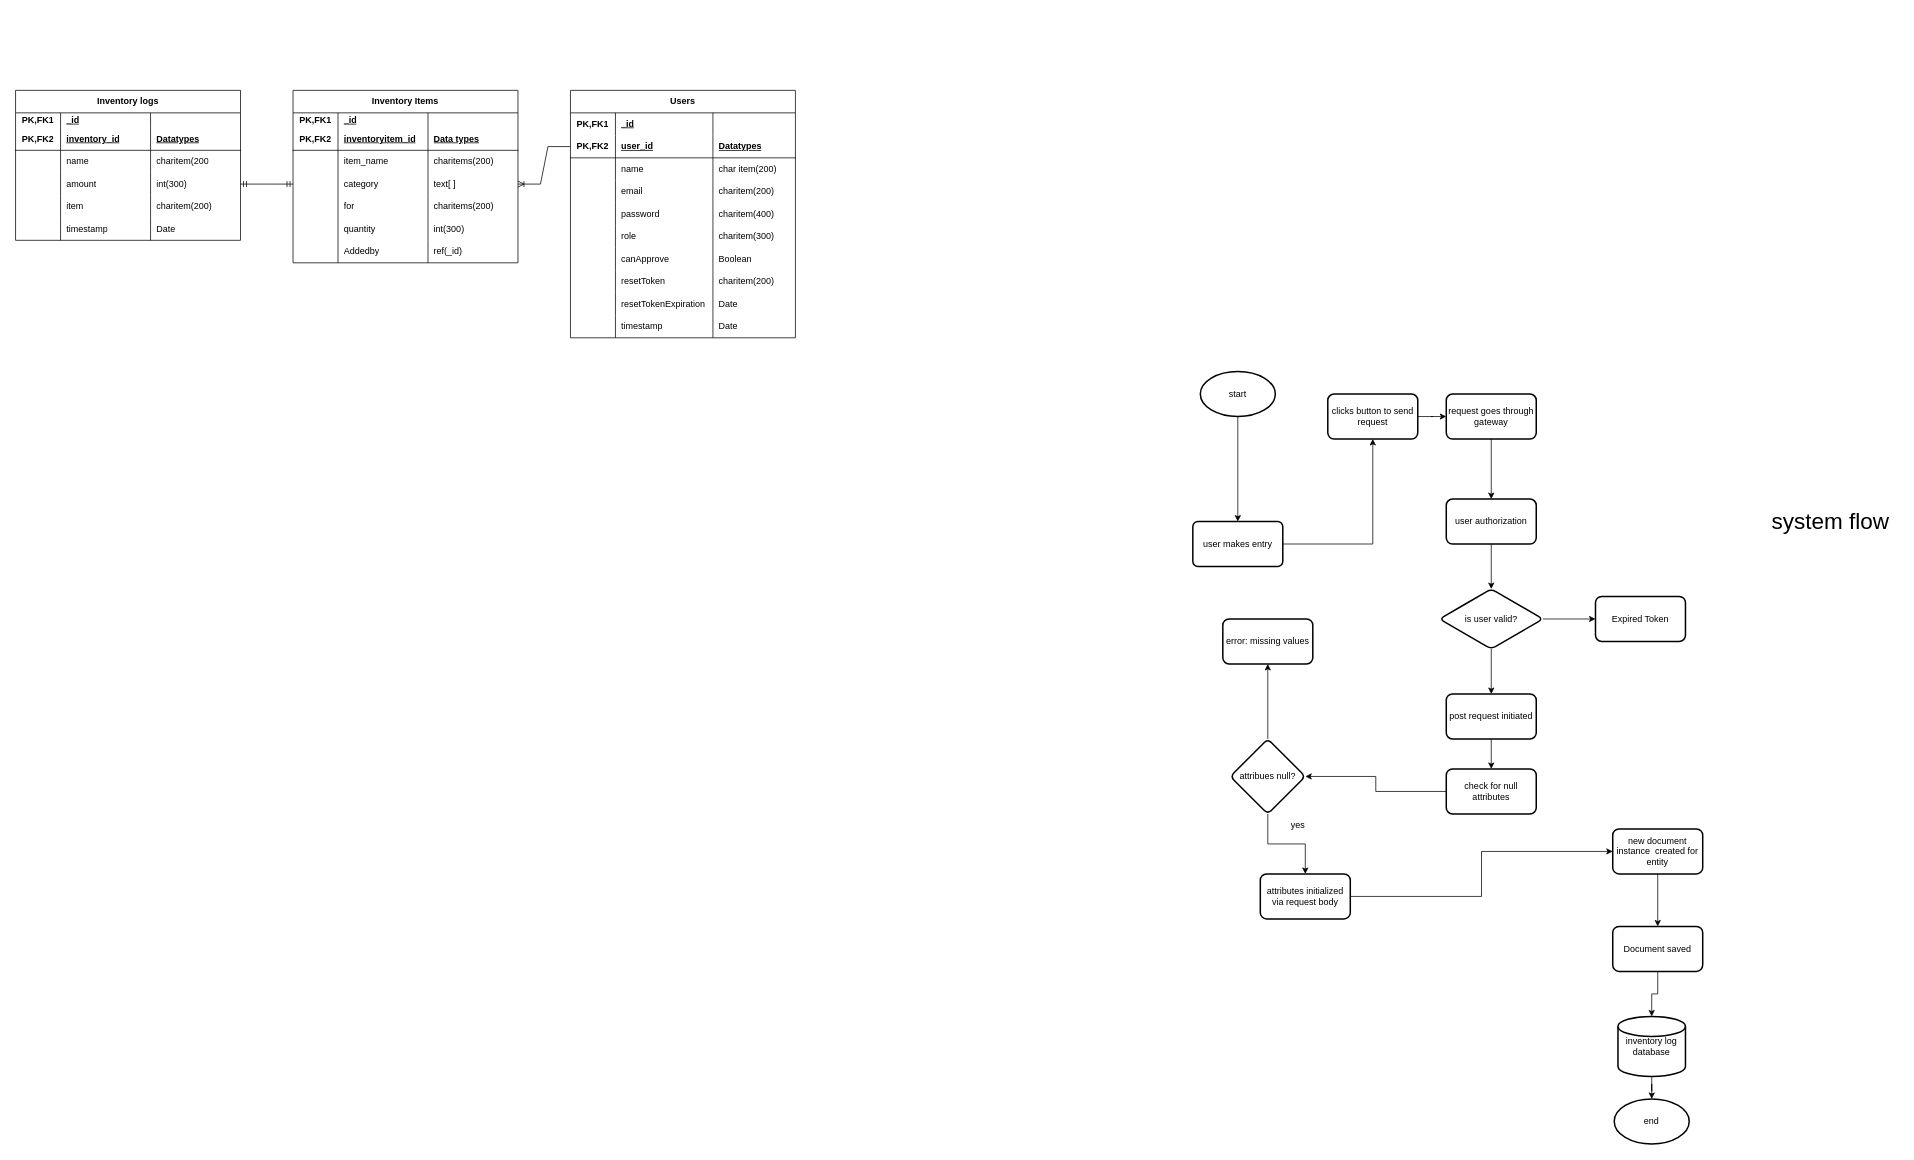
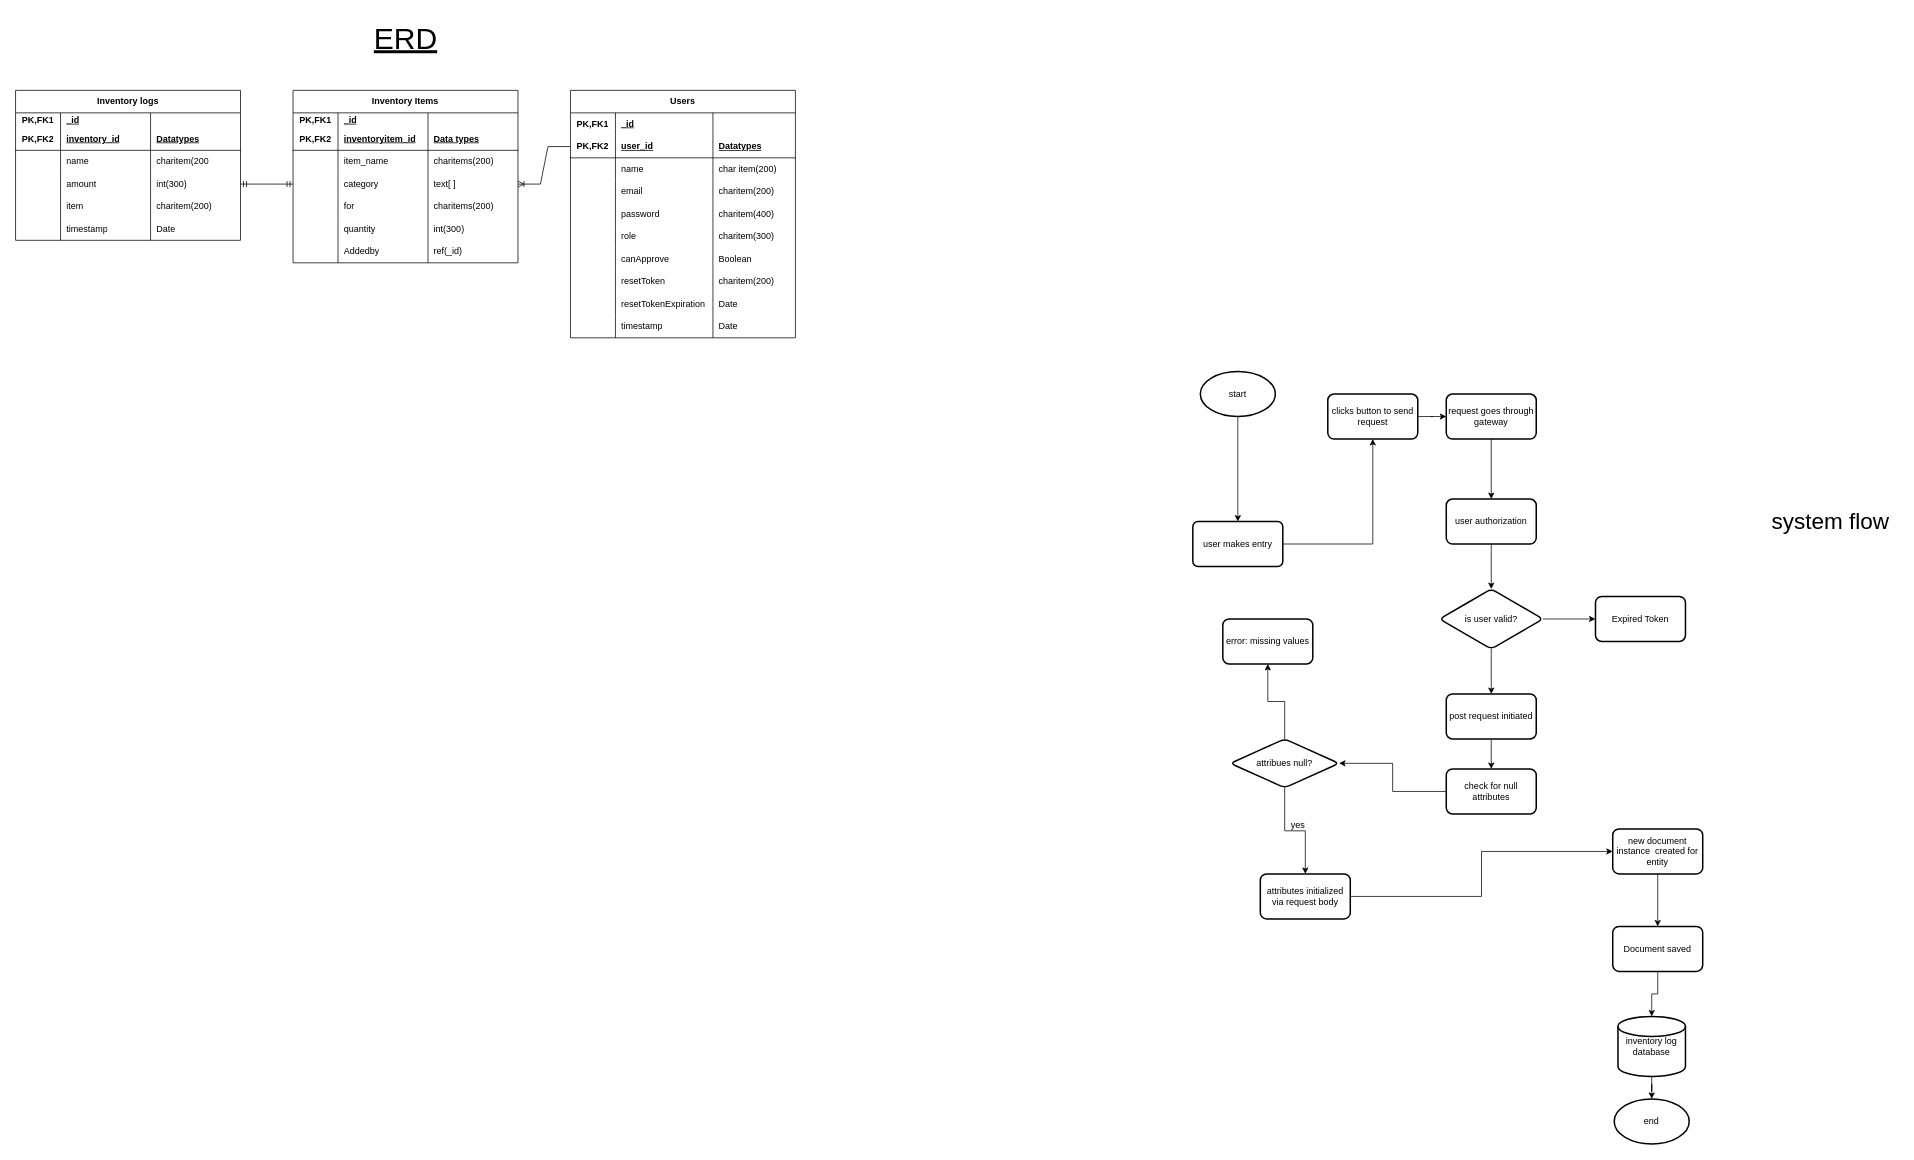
none -> (405, 38)
(1268, 777) -> (1285, 764)
